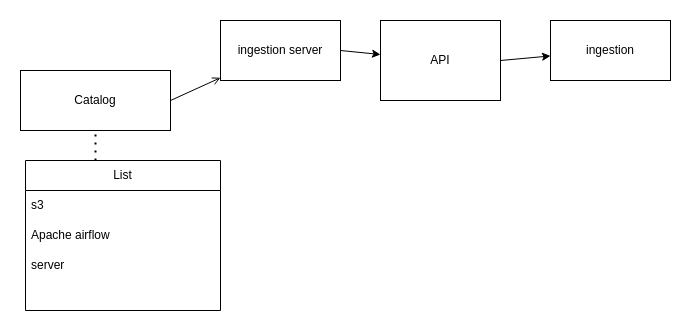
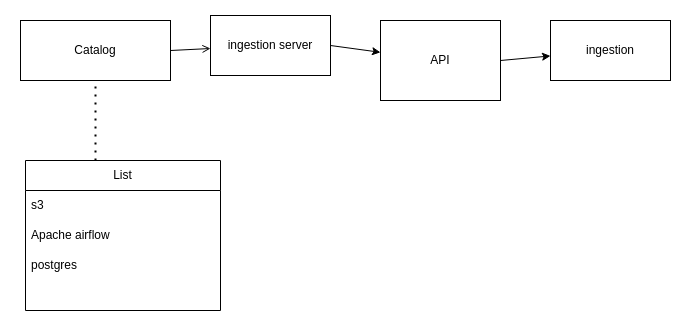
(281, 51) -> (271, 46)
(96, 101) -> (96, 51)
(52, 266) -> (58, 266)
